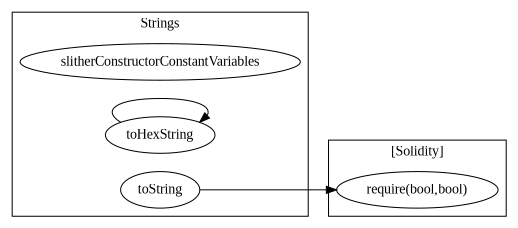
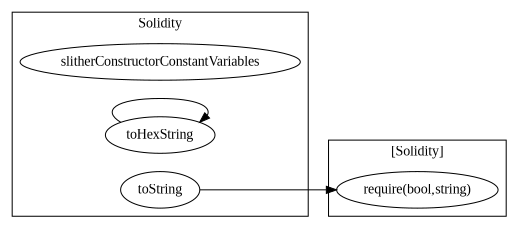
(160, 24) -> (160, 24)
(417, 190) -> (417, 190)
